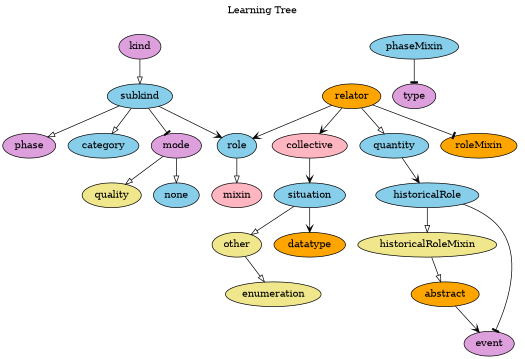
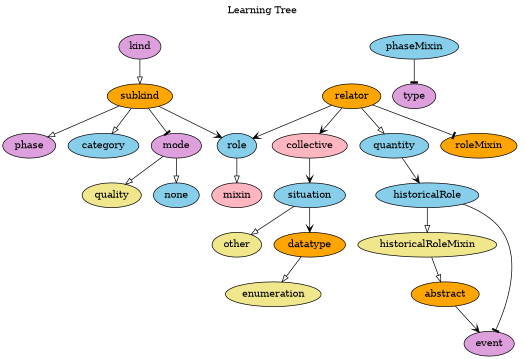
(140, 96) -> (140, 96)
(253, 266) -> (294, 267)
